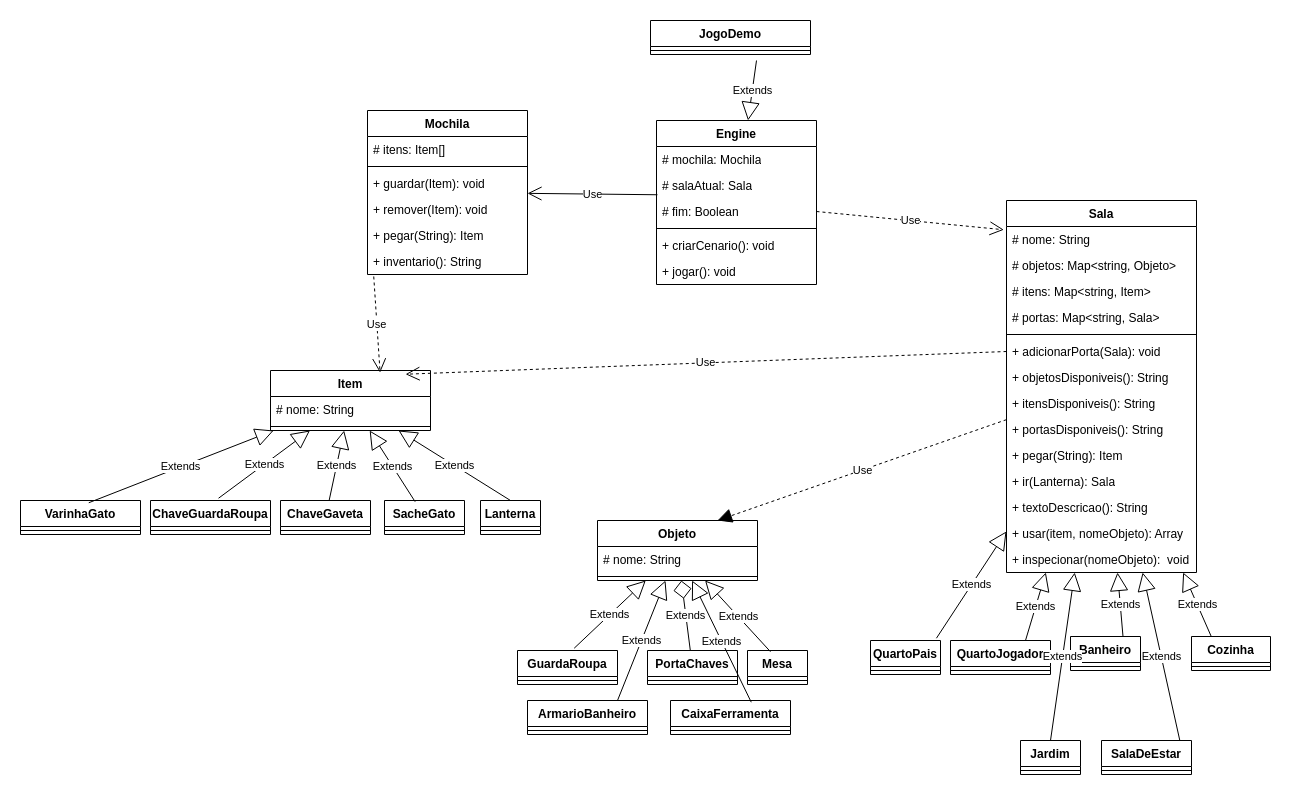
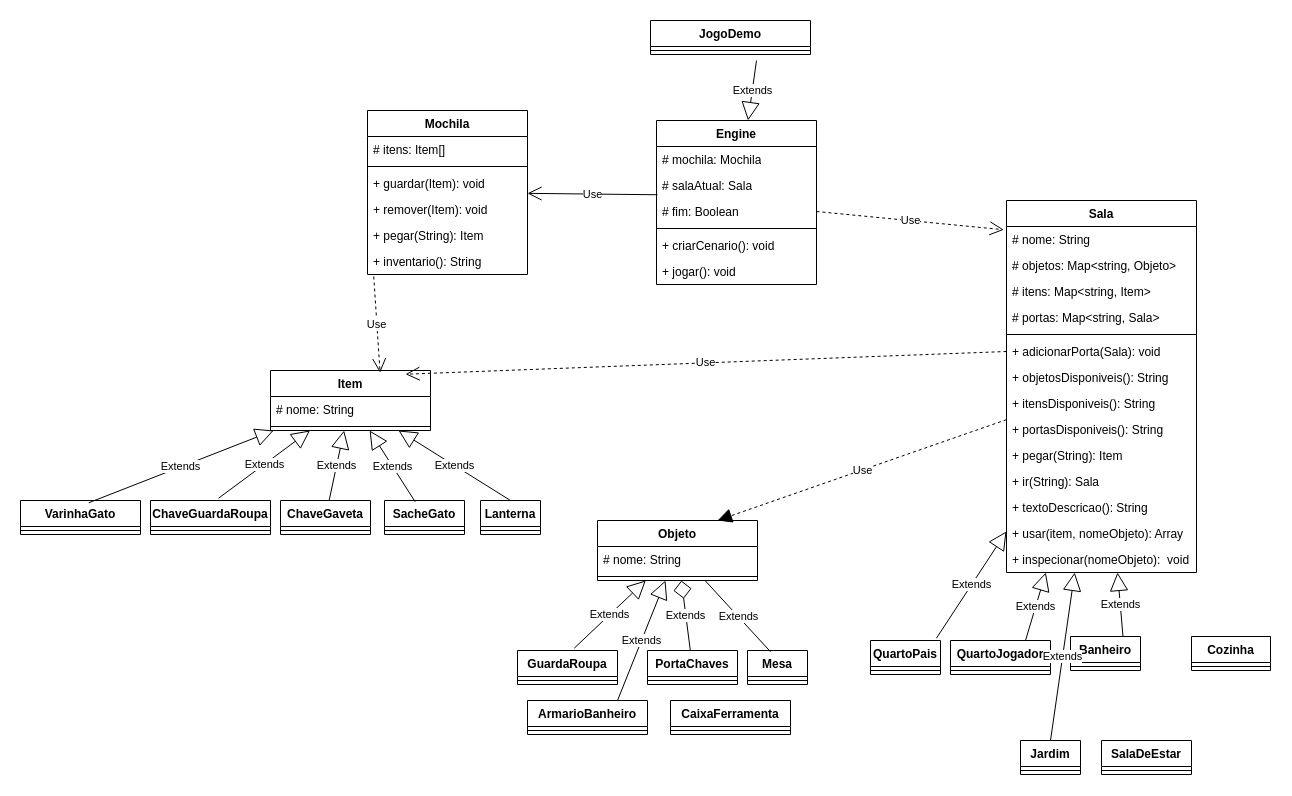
(1072, 483) -> (1064, 483)
(718, 595) -> (713, 589)
(1201, 613) -> none
(726, 650) -> none
(1163, 666) -> none
